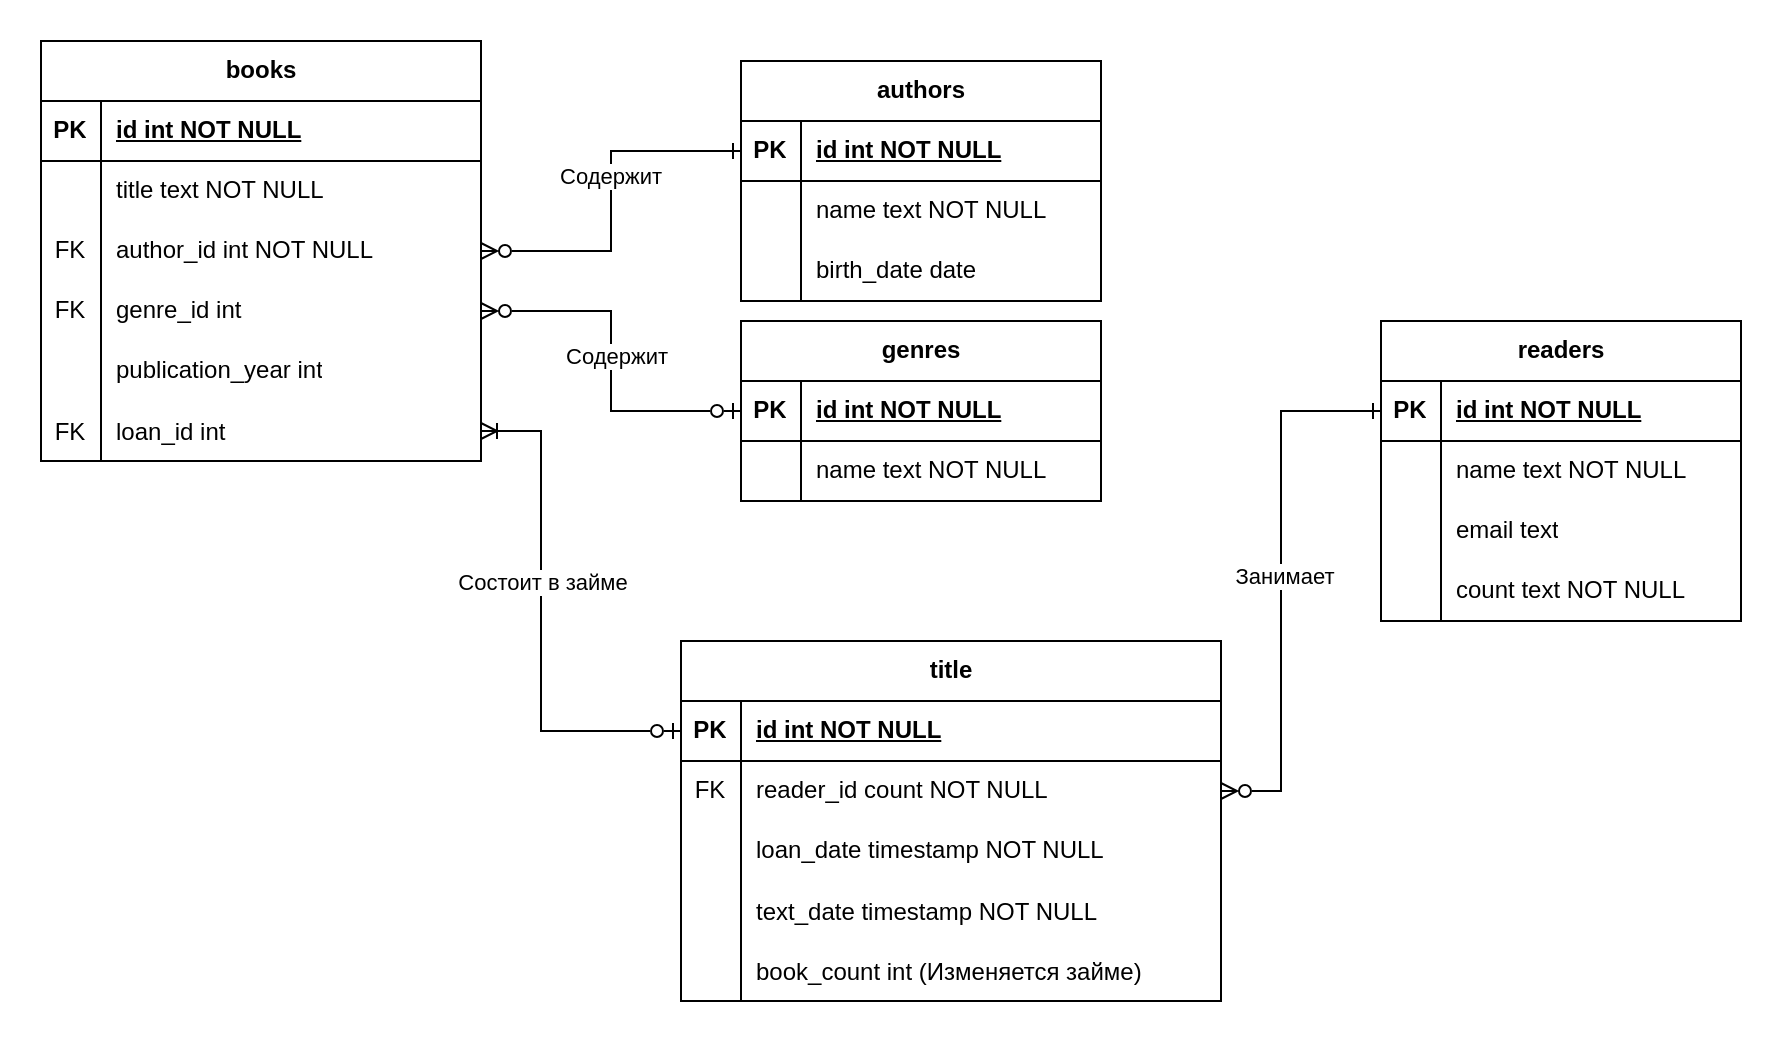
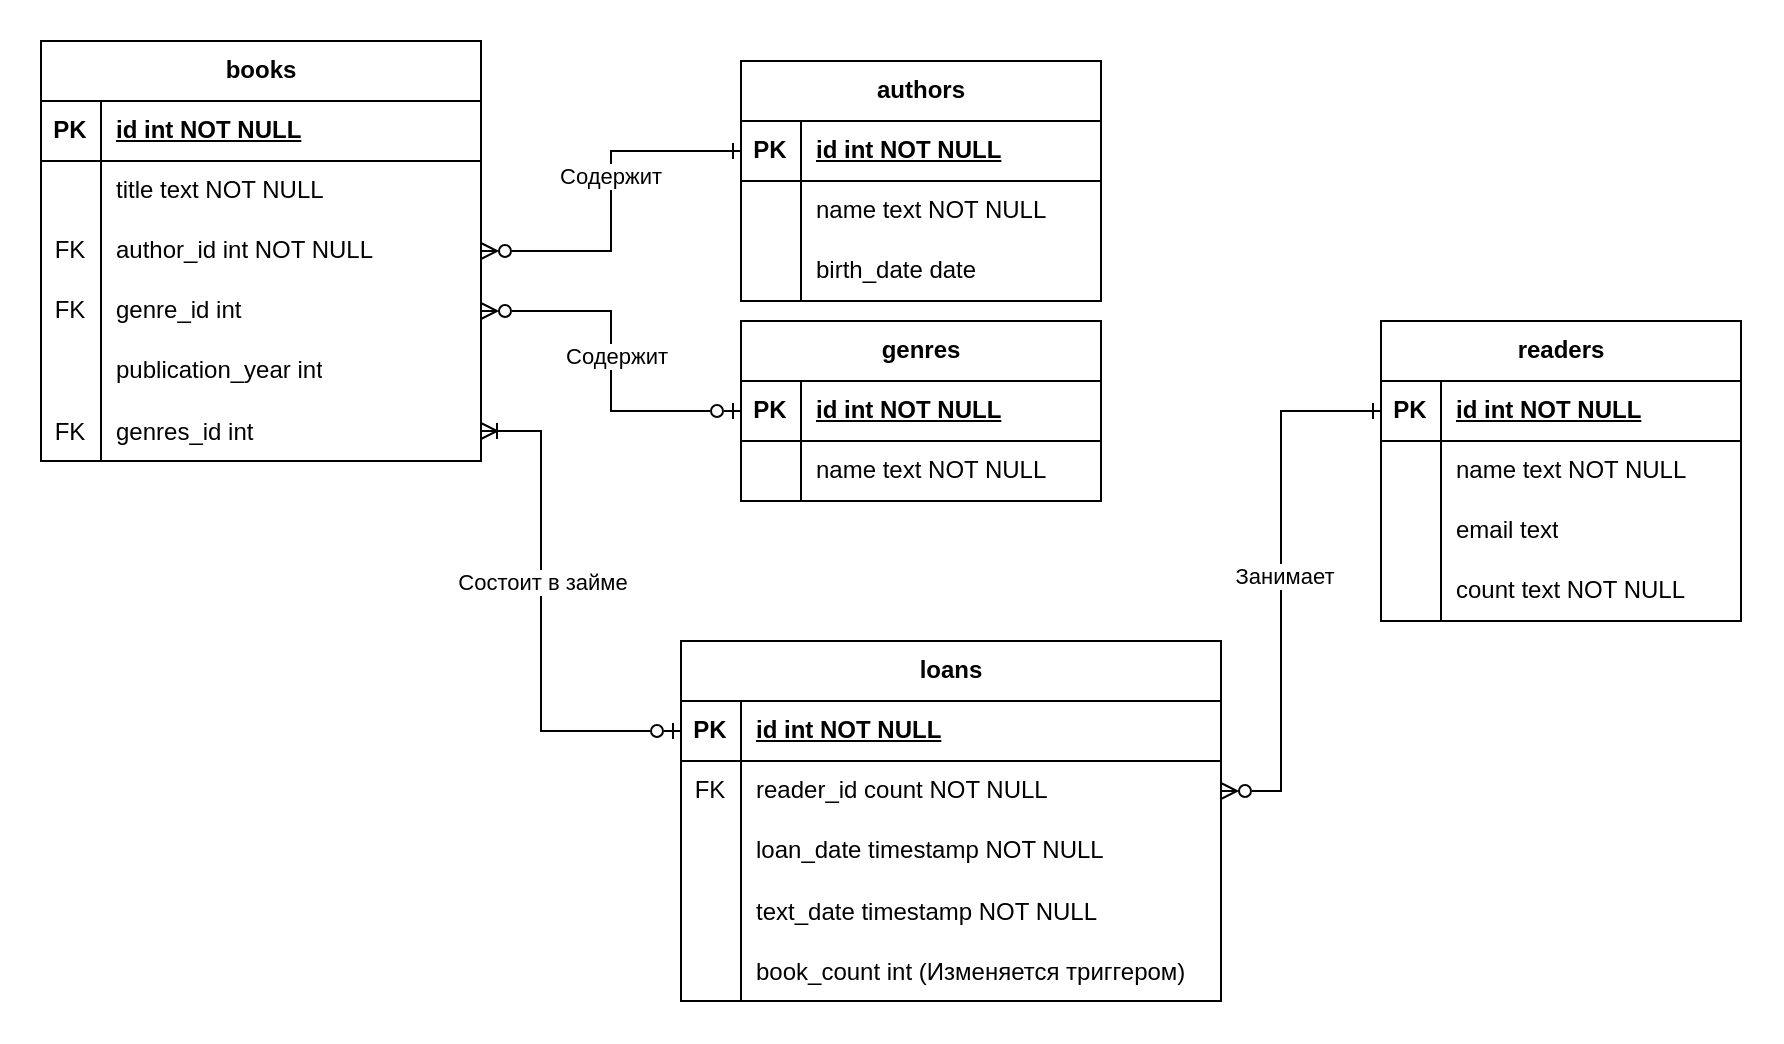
(177, 432) -> (194, 432)
(952, 671) -> (952, 671)
(965, 972) -> (992, 972)
